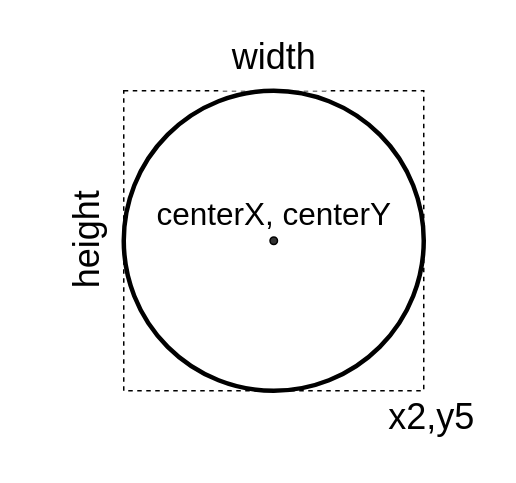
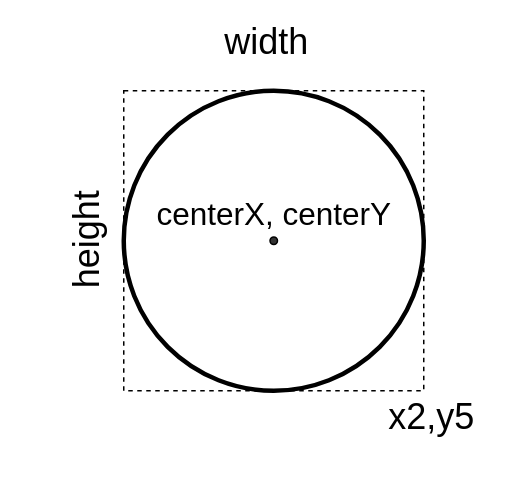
(274, 61) -> (266, 46)
